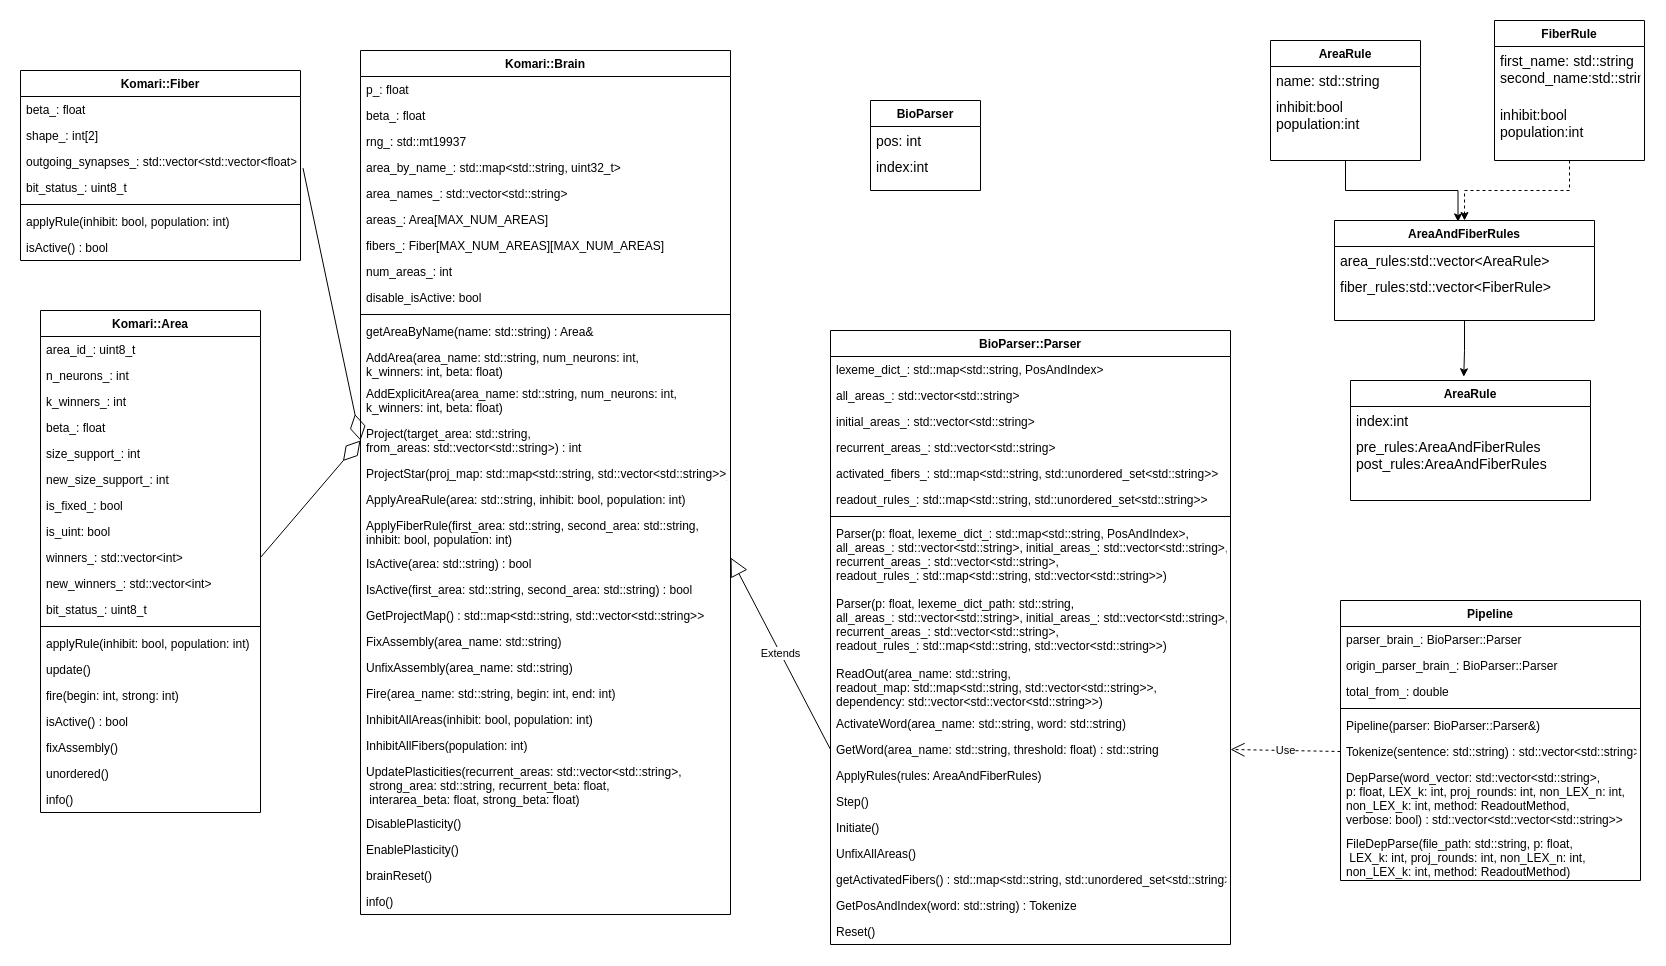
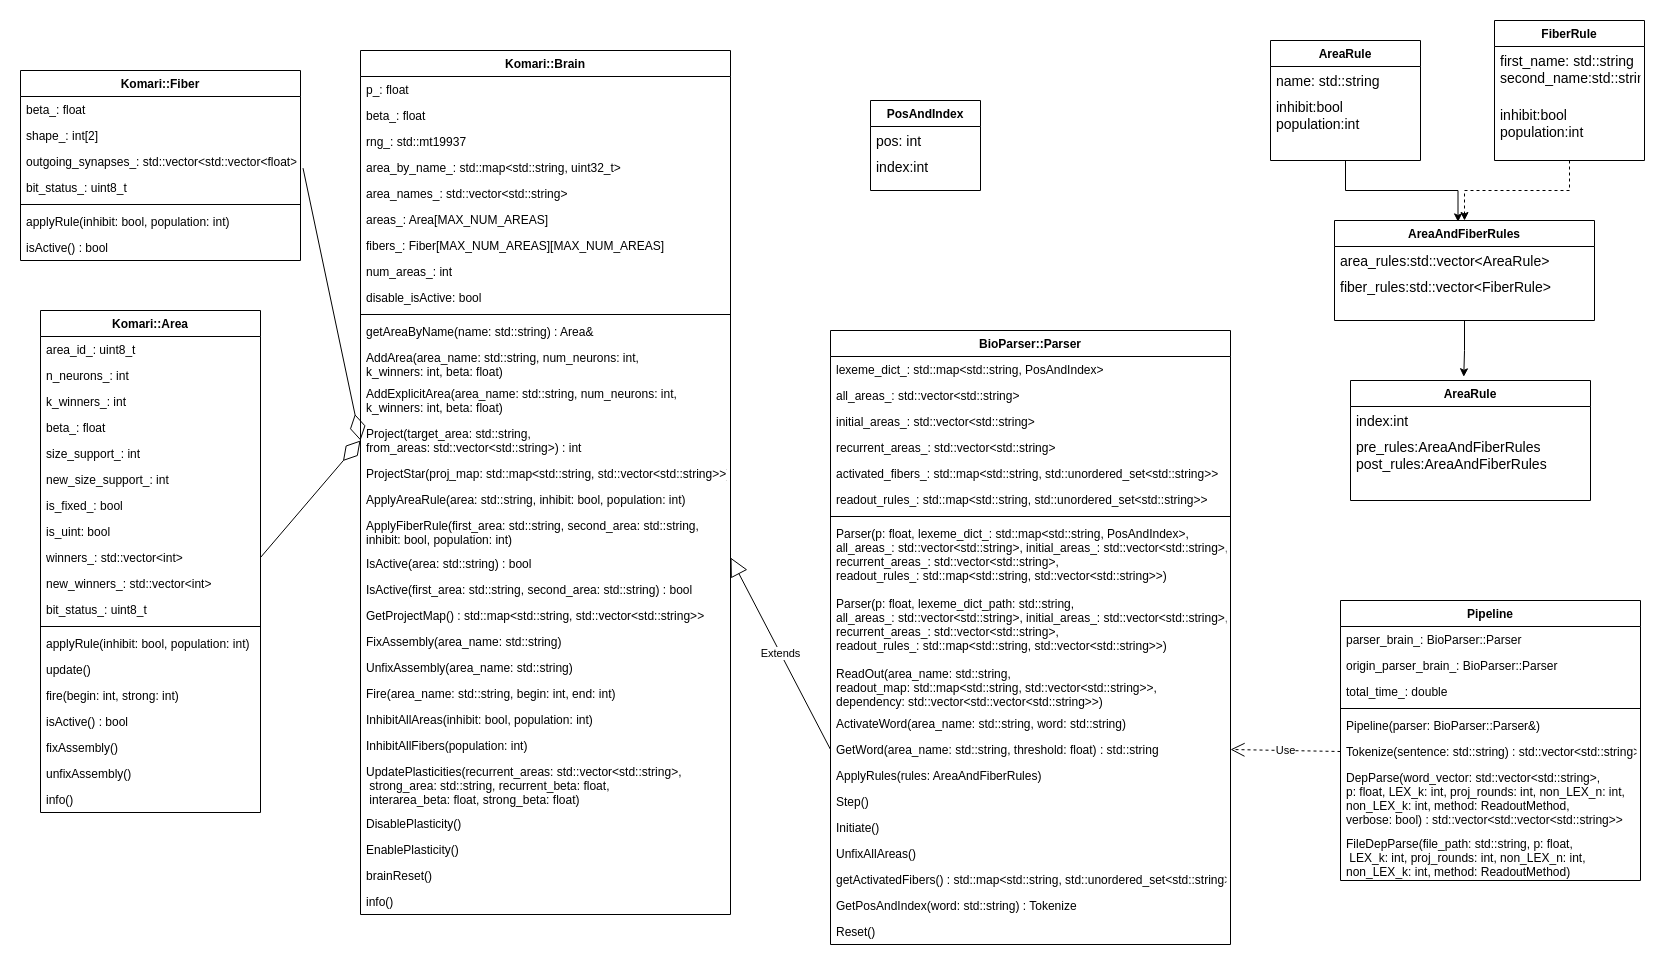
(925, 114) -> (925, 114)
(1404, 692) -> (1402, 692)
(83, 774) -> (93, 774)
